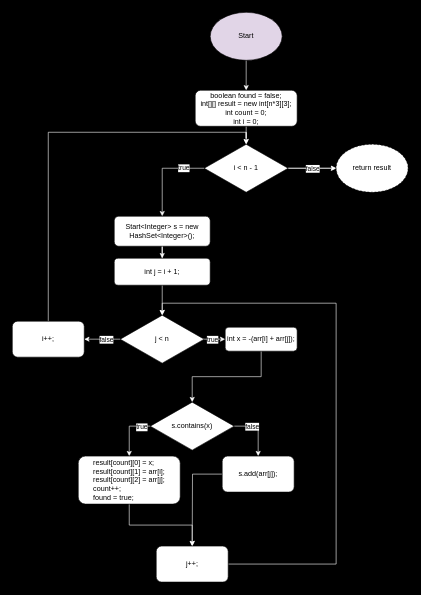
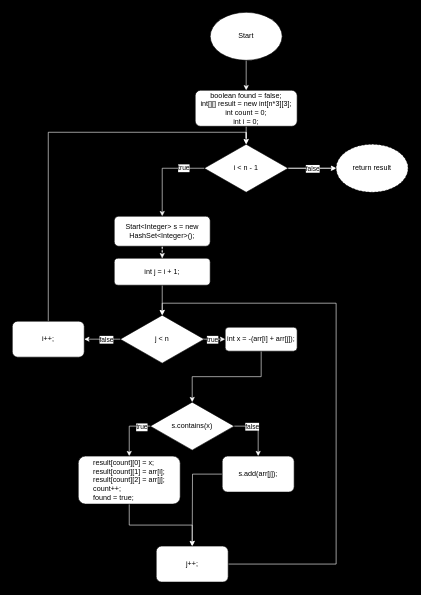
(246, 36) -> (246, 36)
(162, 254) -> (162, 254)
